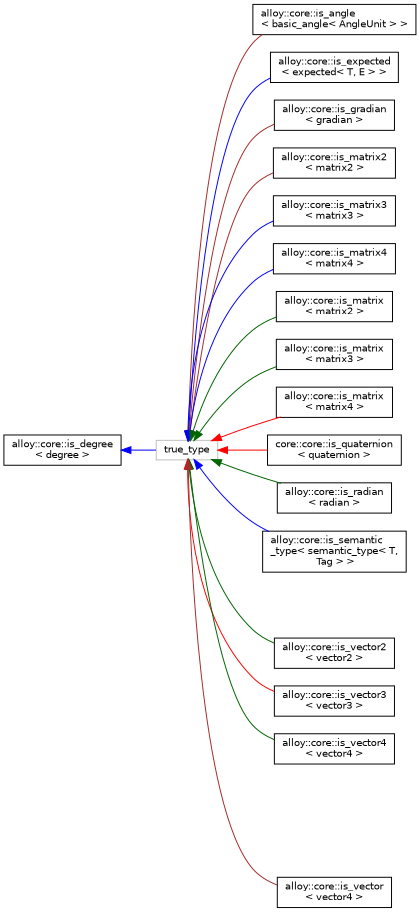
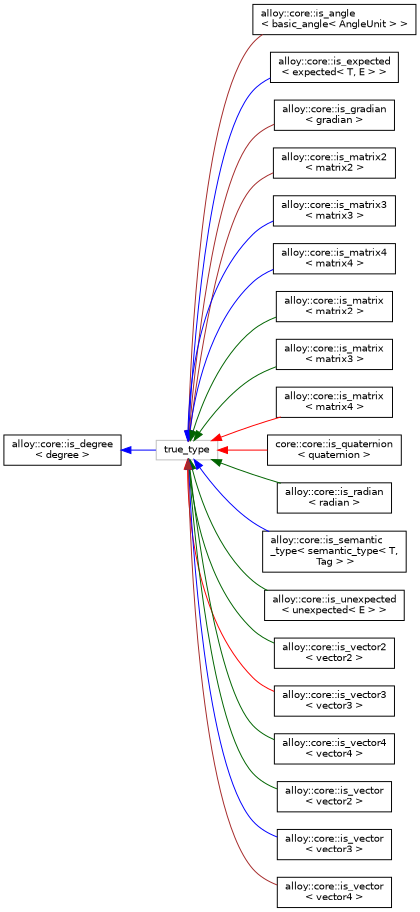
none -> (334, 605)
none -> (334, 797)
none -> (334, 845)
